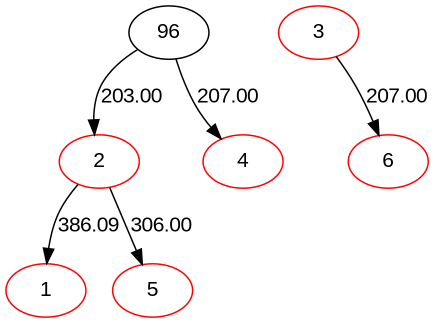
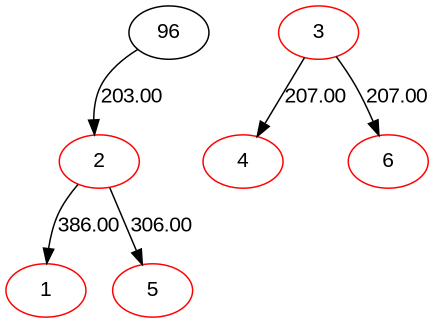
(190, 95) -> (285, 91)
(89, 226) -> (89, 226)
